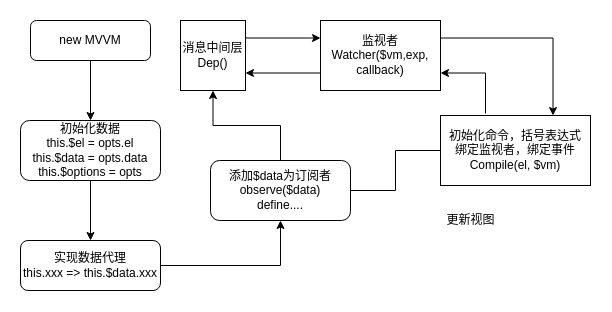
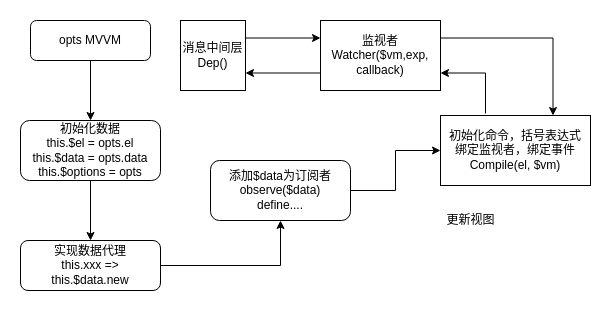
(91, 41) -> (91, 41)
(250, 126) -> none
(435, 151) -> (432, 151)
(91, 266) -> (91, 266)
